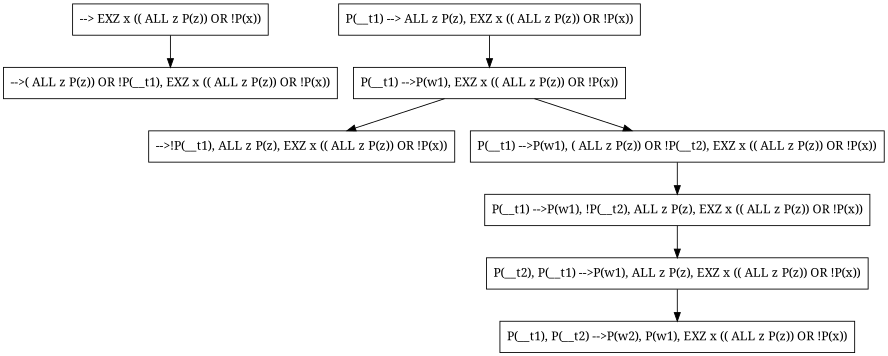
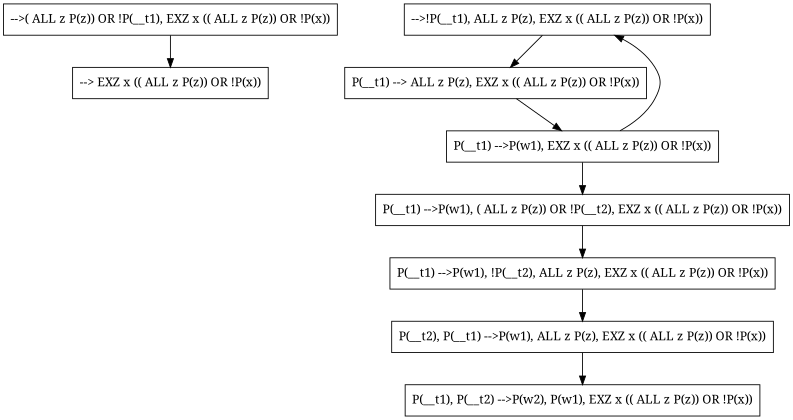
(170, 47) -> (170, 47)
none -> (529, 48)
